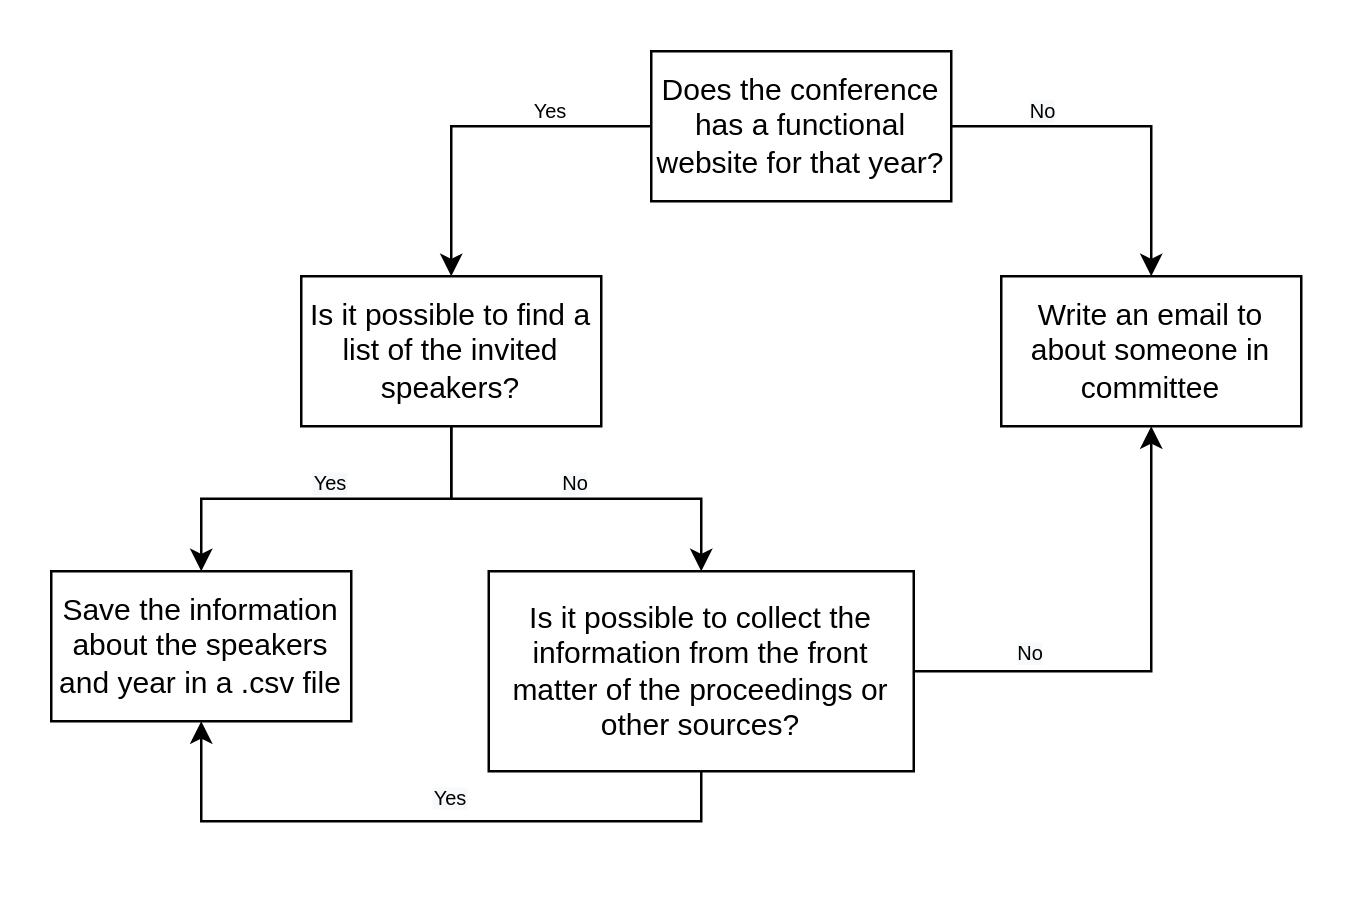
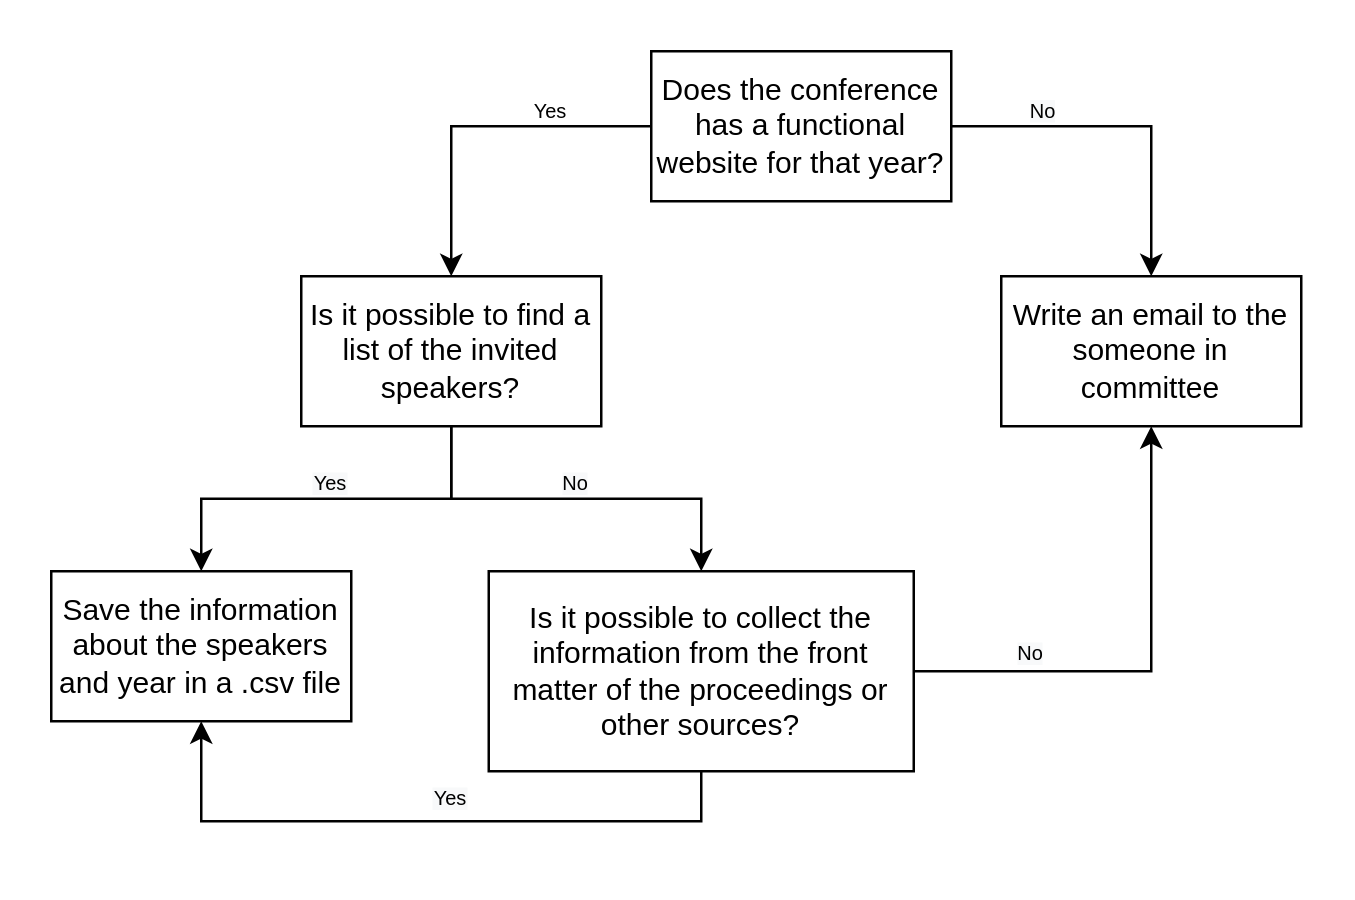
(1151, 351) -> (1151, 351)
